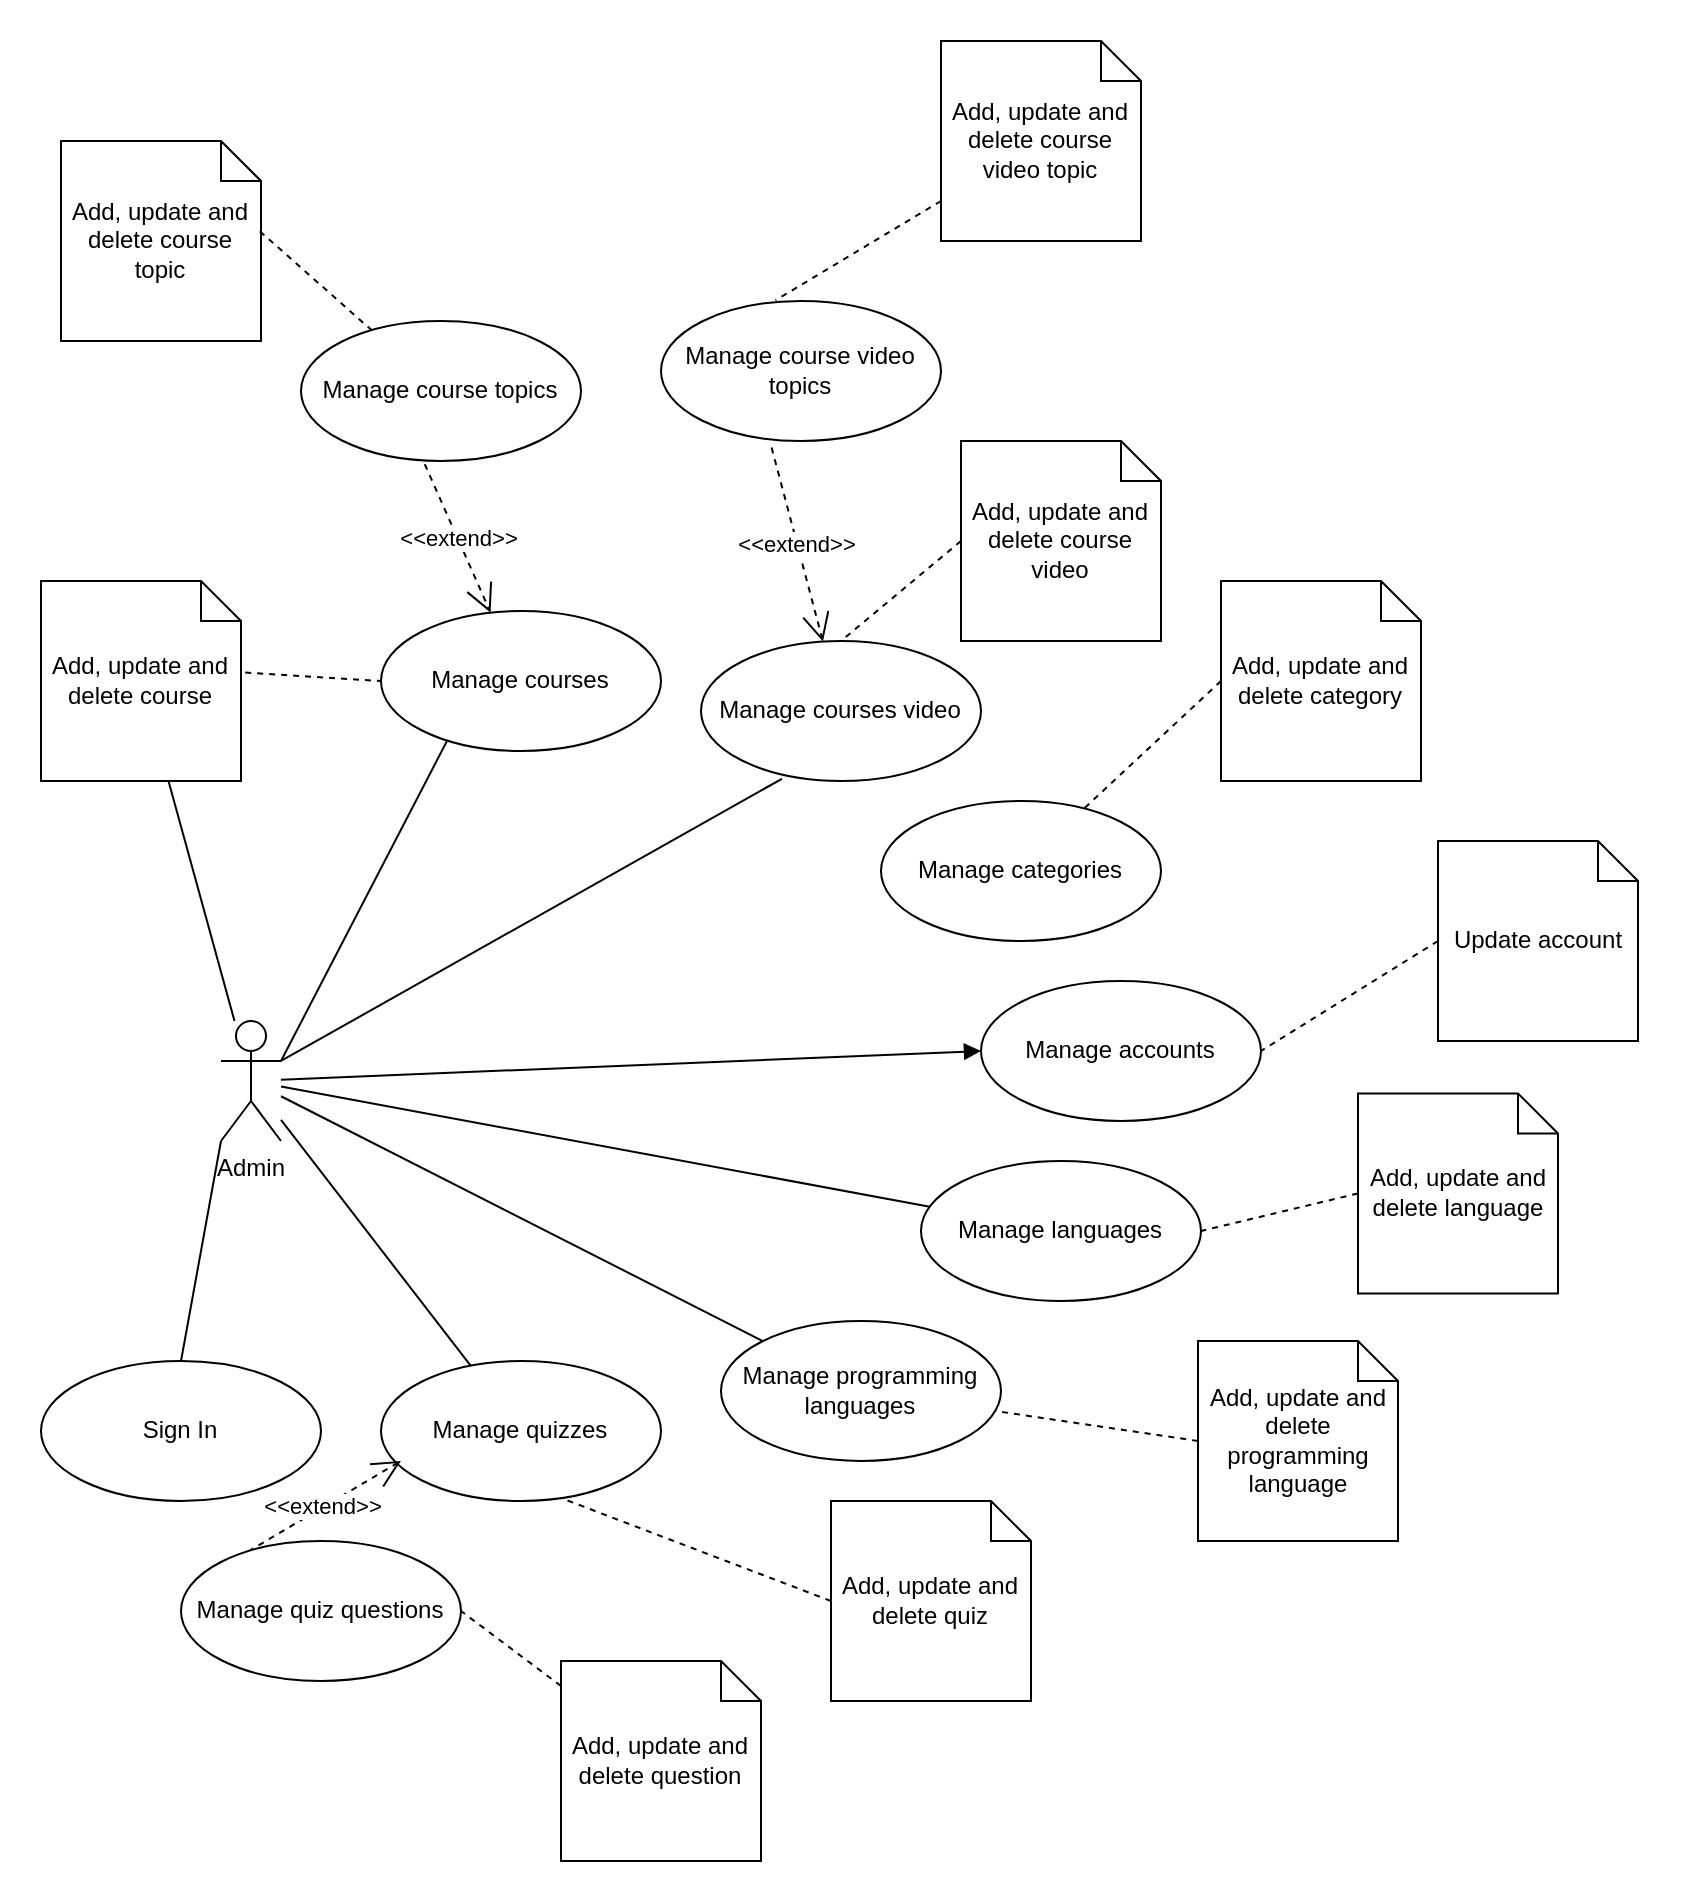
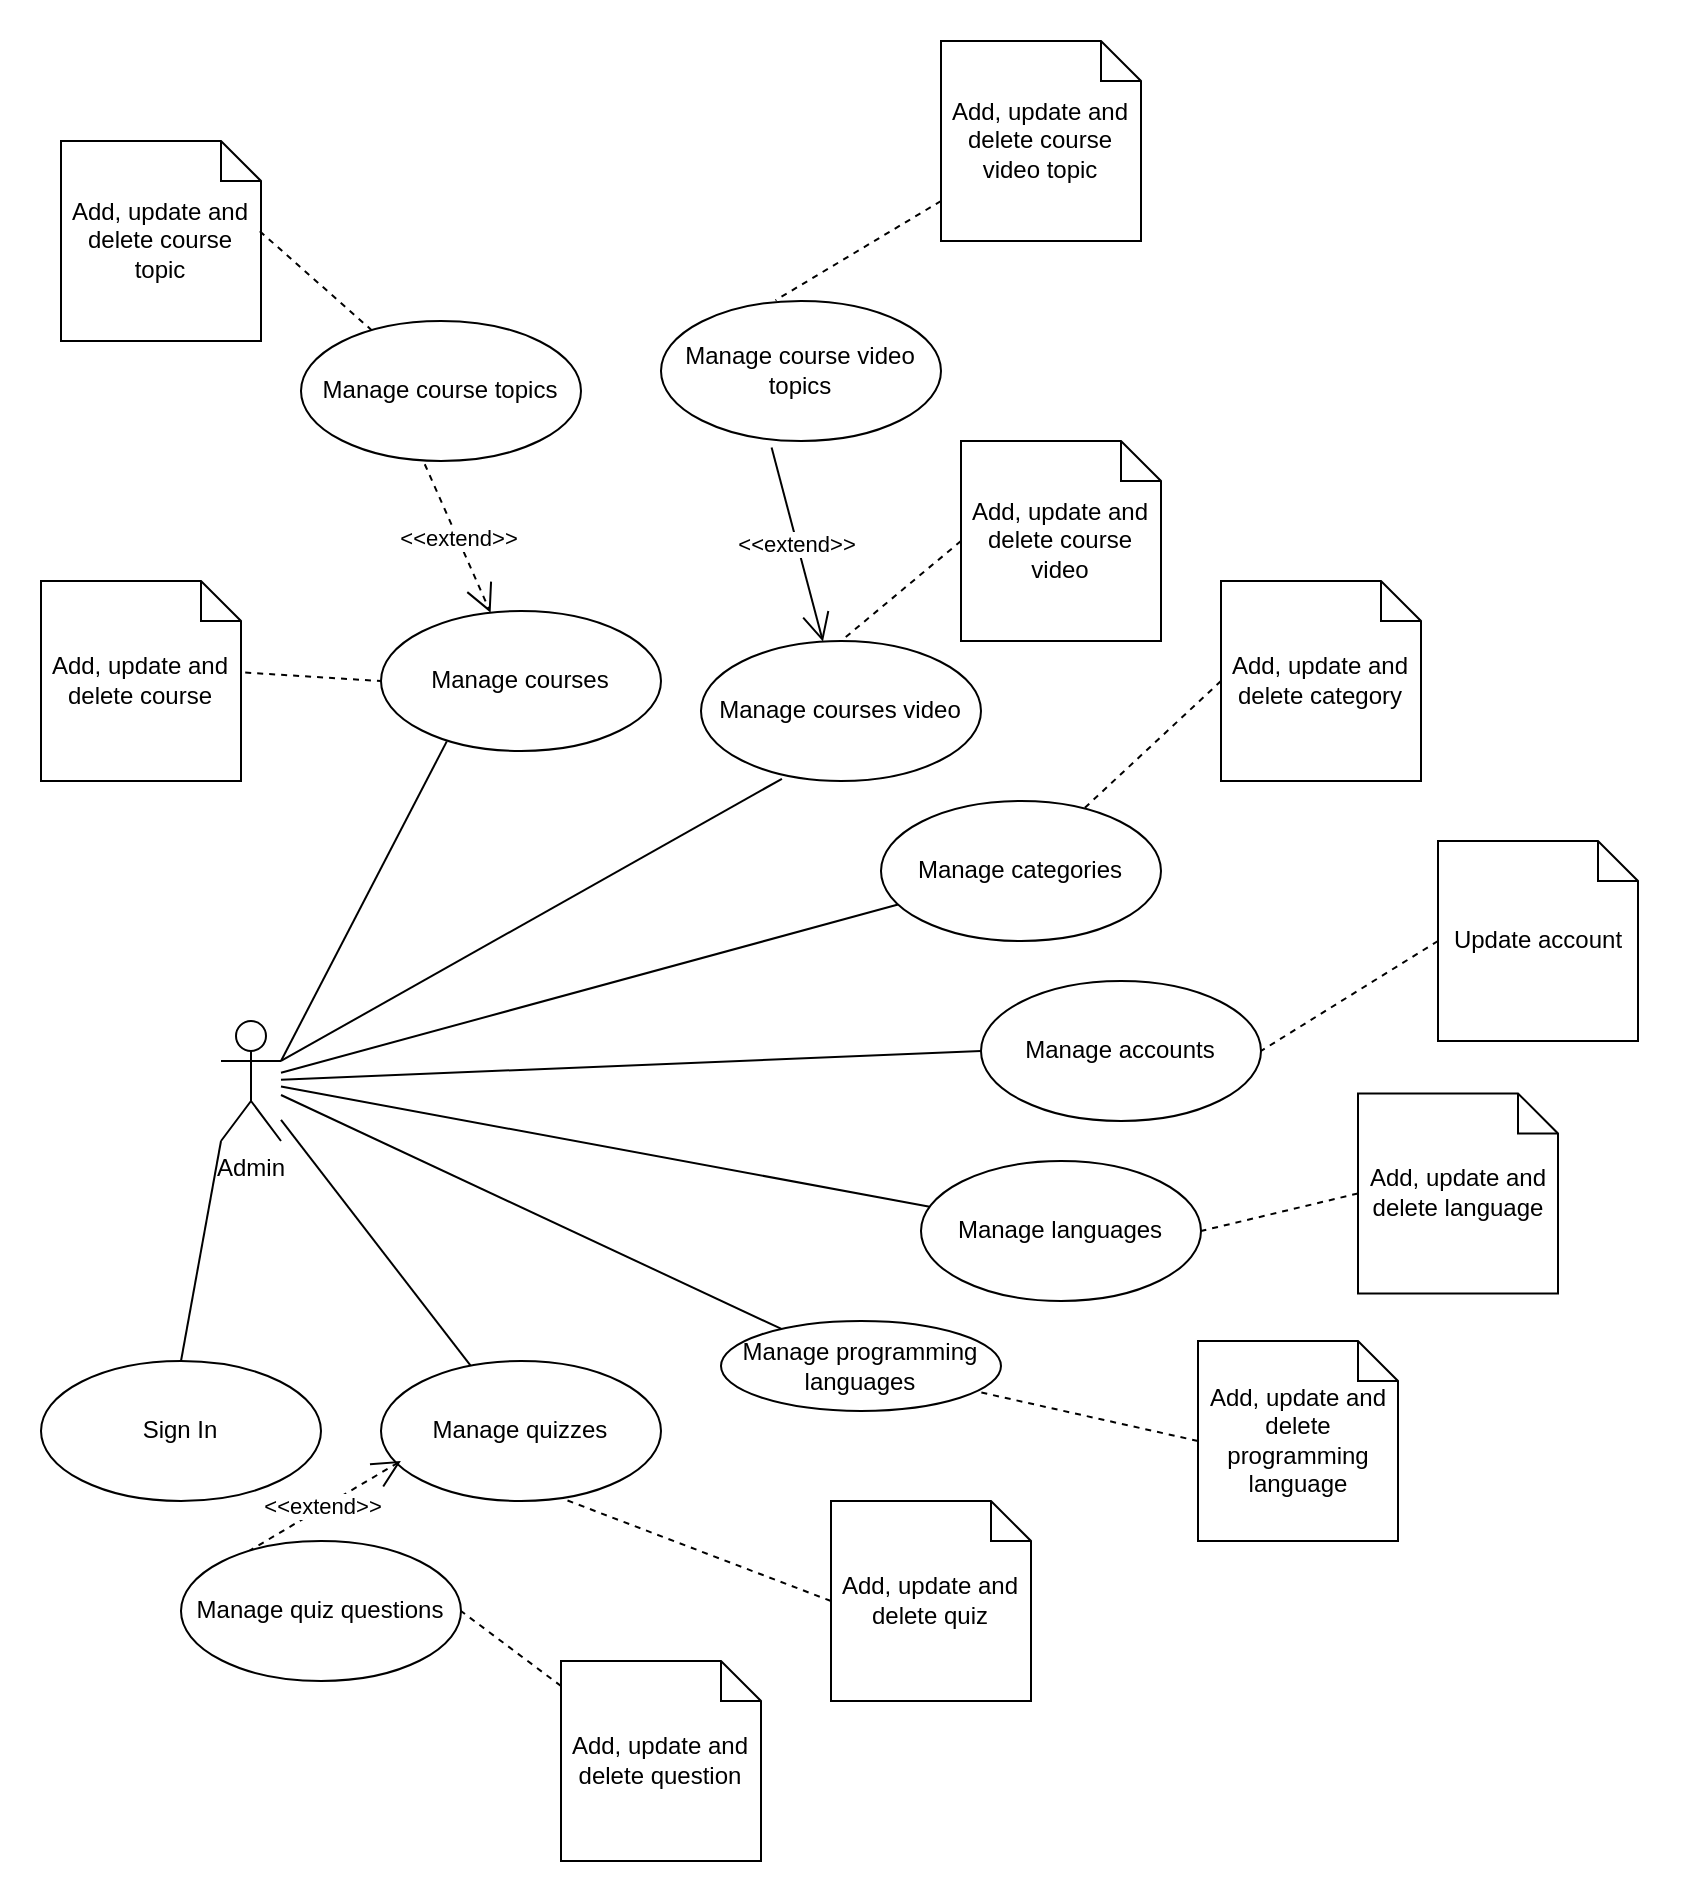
(783, 490) -> (783, 490)
(202, 901) -> (589, 989)
(963, 1052) -> (970, 1051)
(861, 1391) -> (861, 1366)
